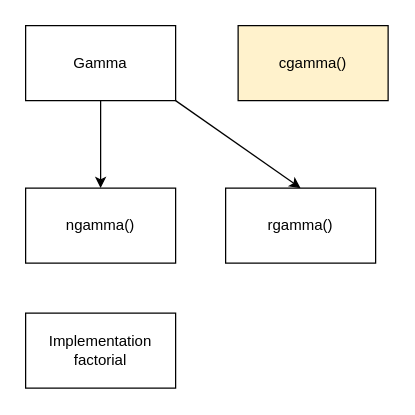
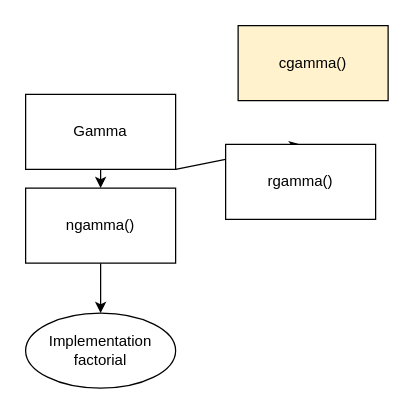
(101, 63) -> (101, 132)
(301, 226) -> (301, 182)
none -> (101, 284)
(101, 351) -> (101, 351)
